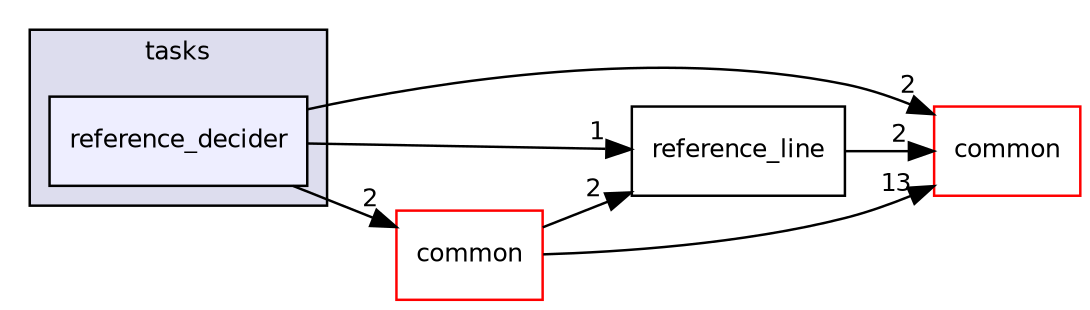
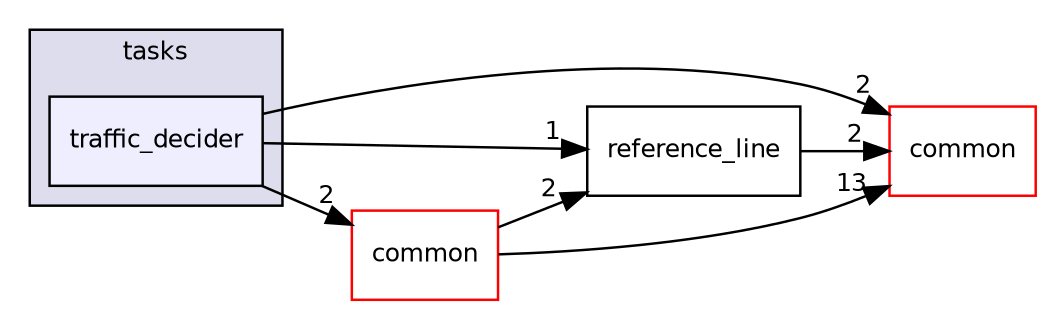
(178, 141) -> (156, 141)
